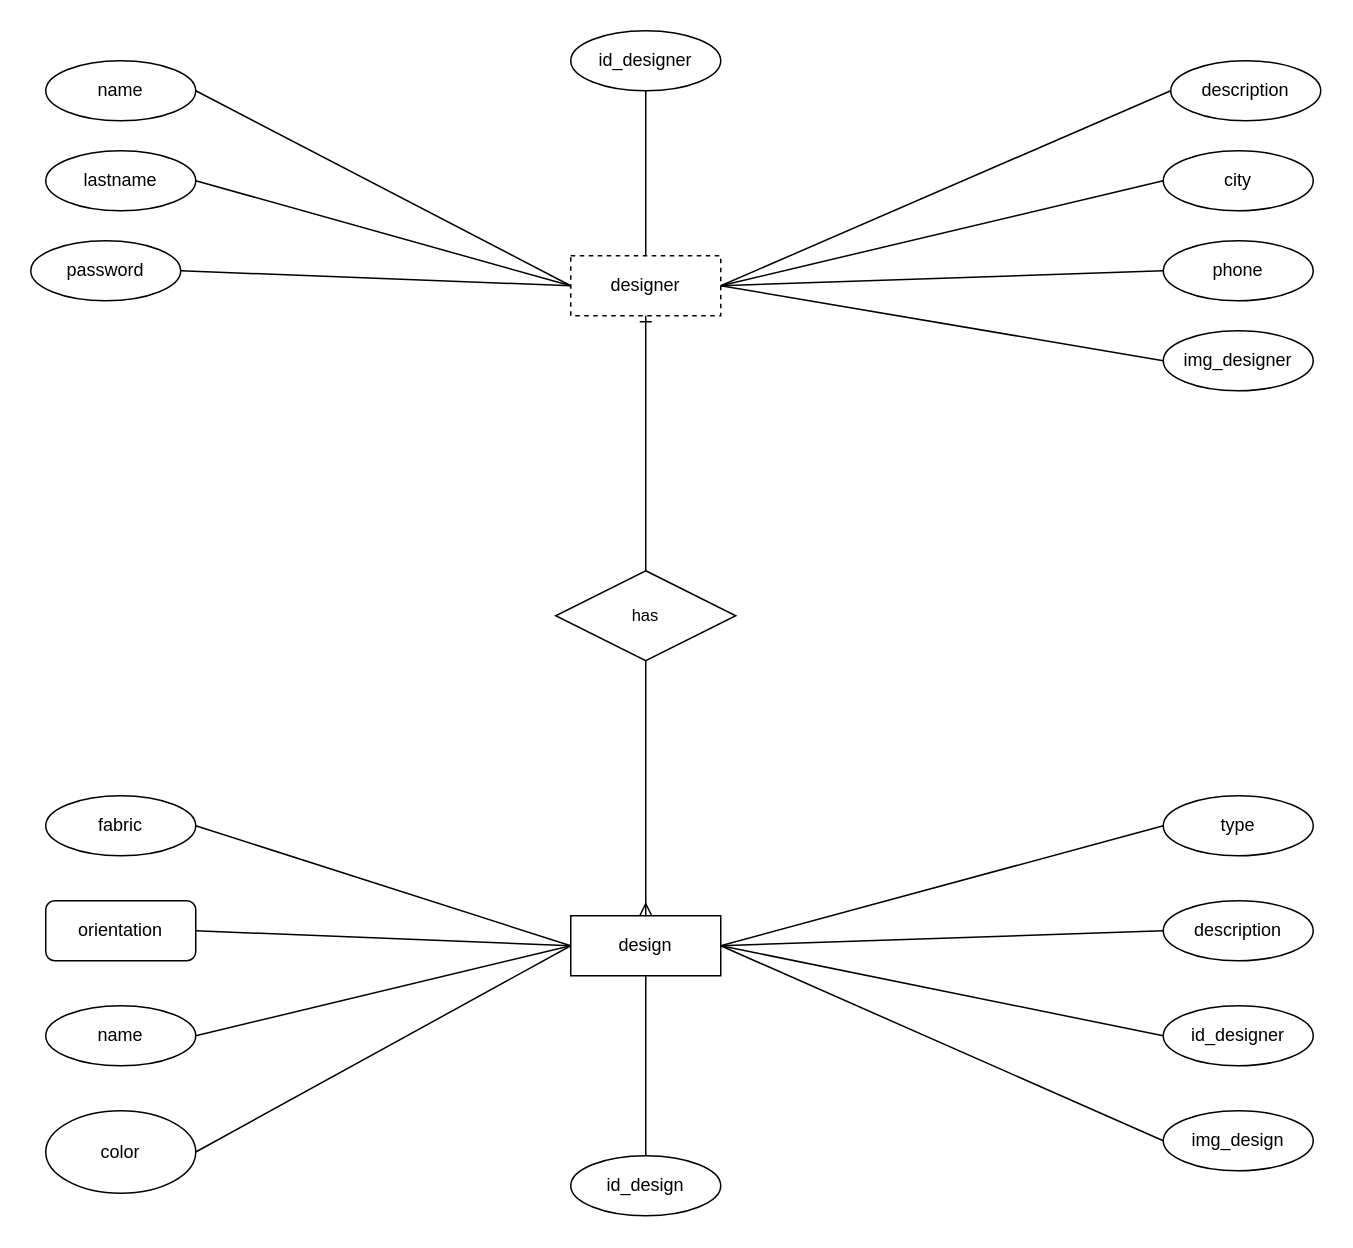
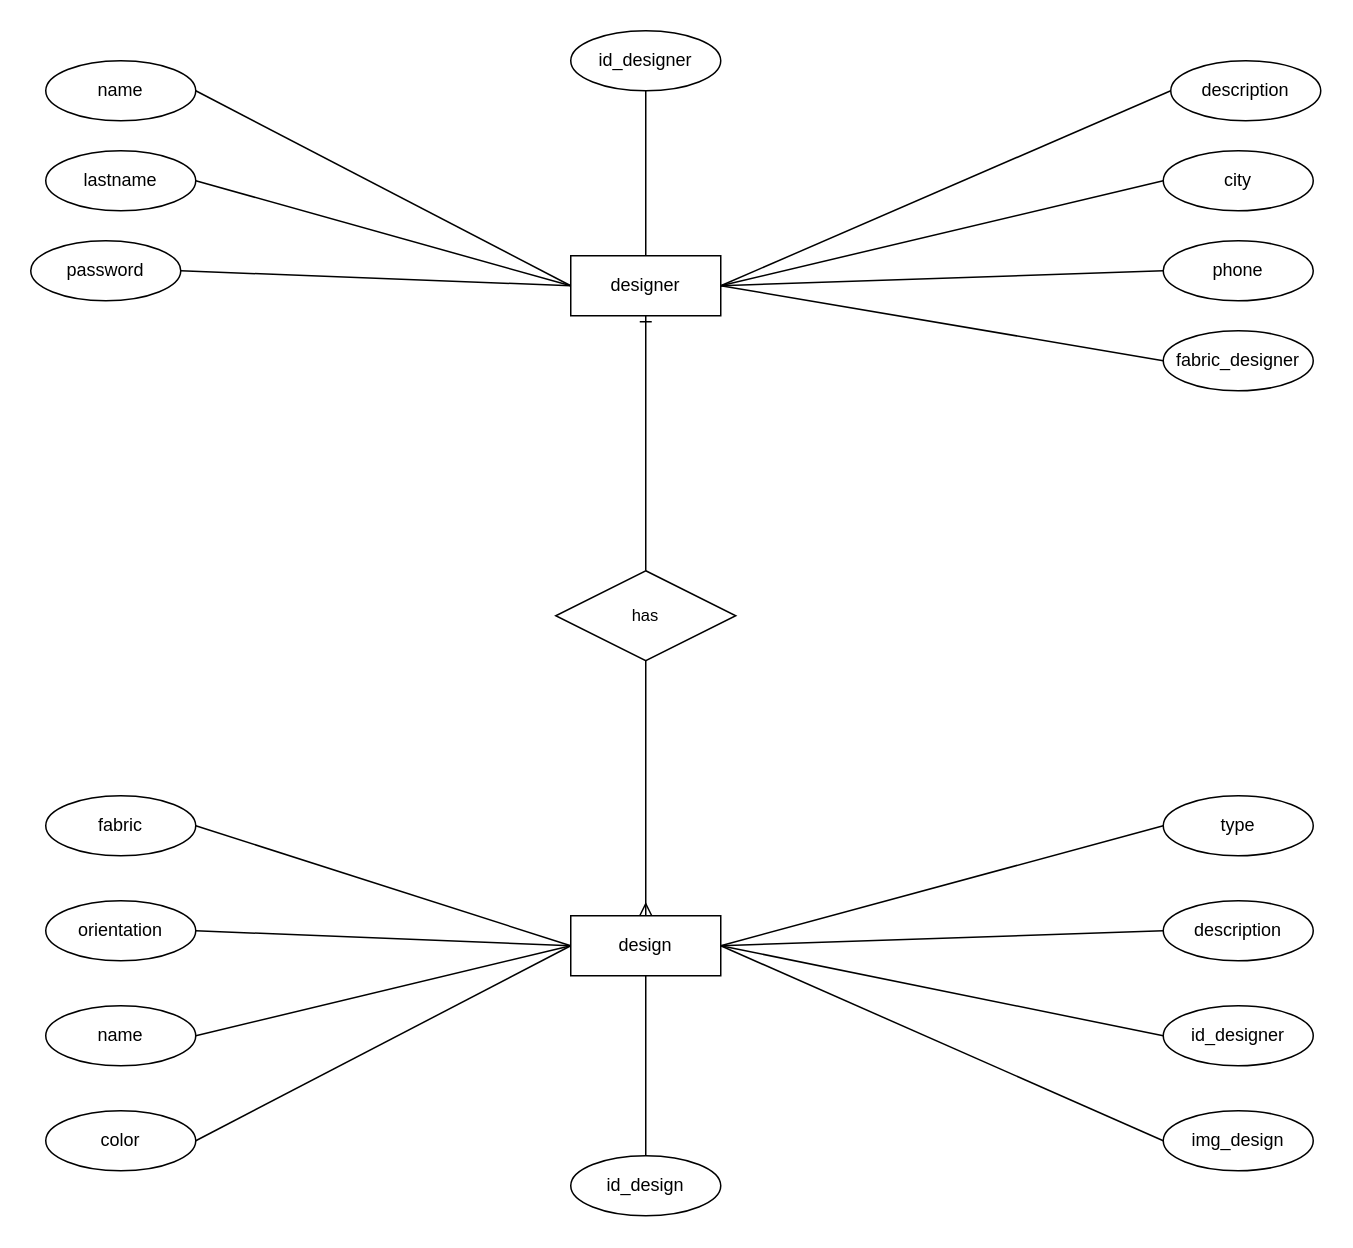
(646, 286) -> (646, 286)
(1238, 361) -> (1238, 361)
(121, 931) -> (121, 931)
(121, 1152) -> (121, 1141)
